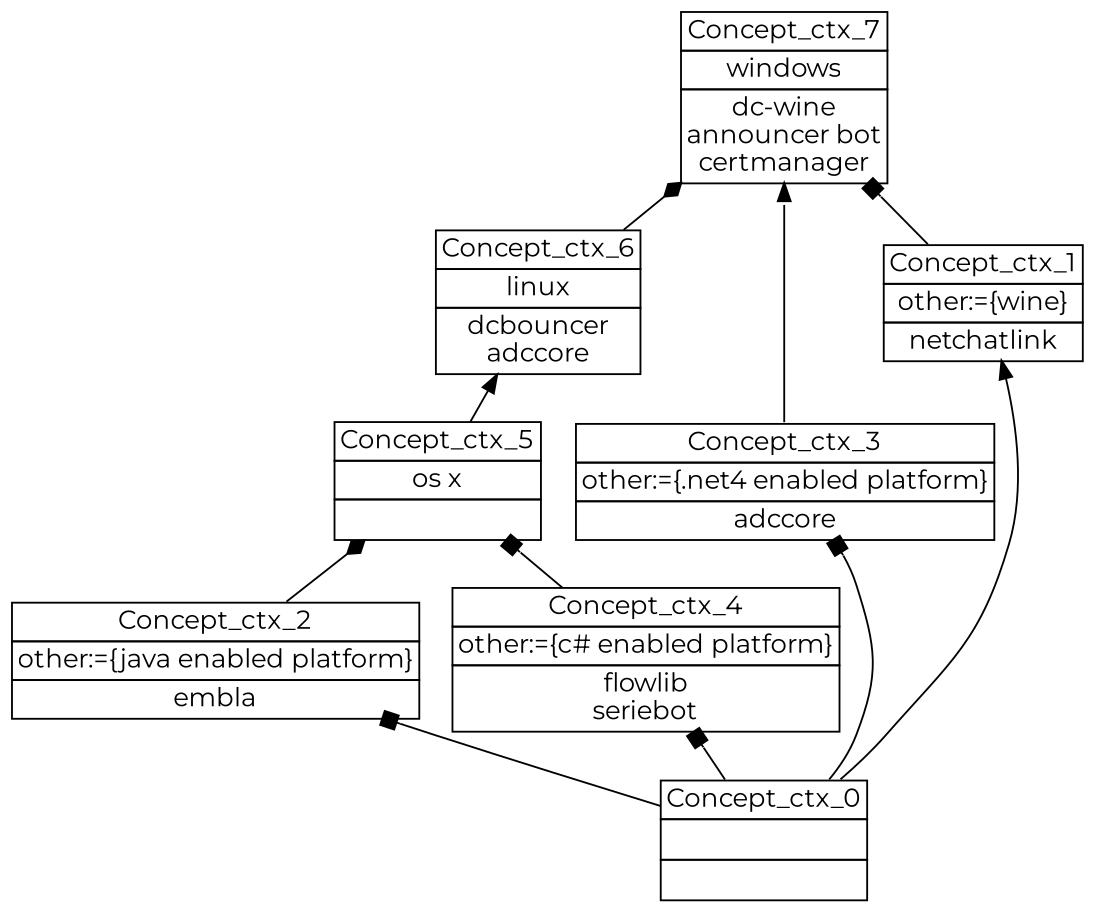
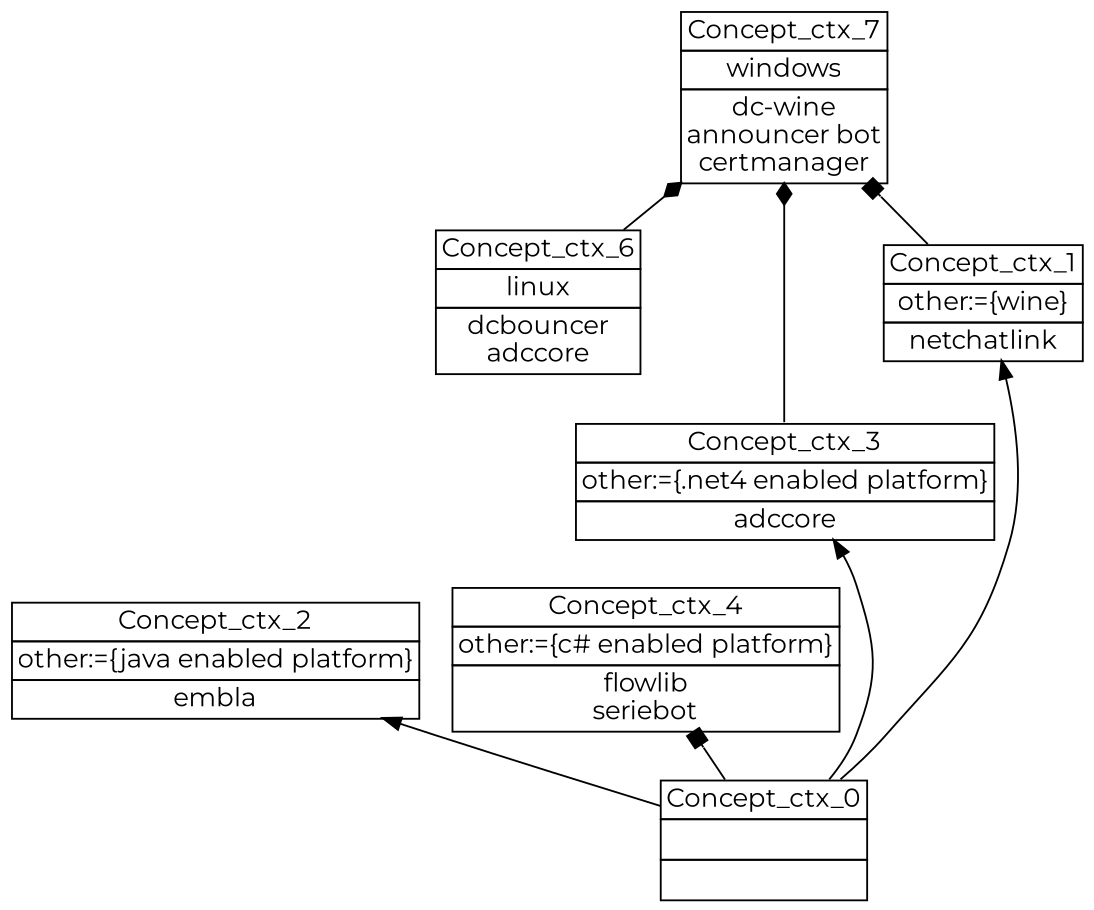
(784, 314) -> (784, 314)
(438, 481) -> none
(872, 670) -> (872, 670)
(530, 765) -> (530, 765)
